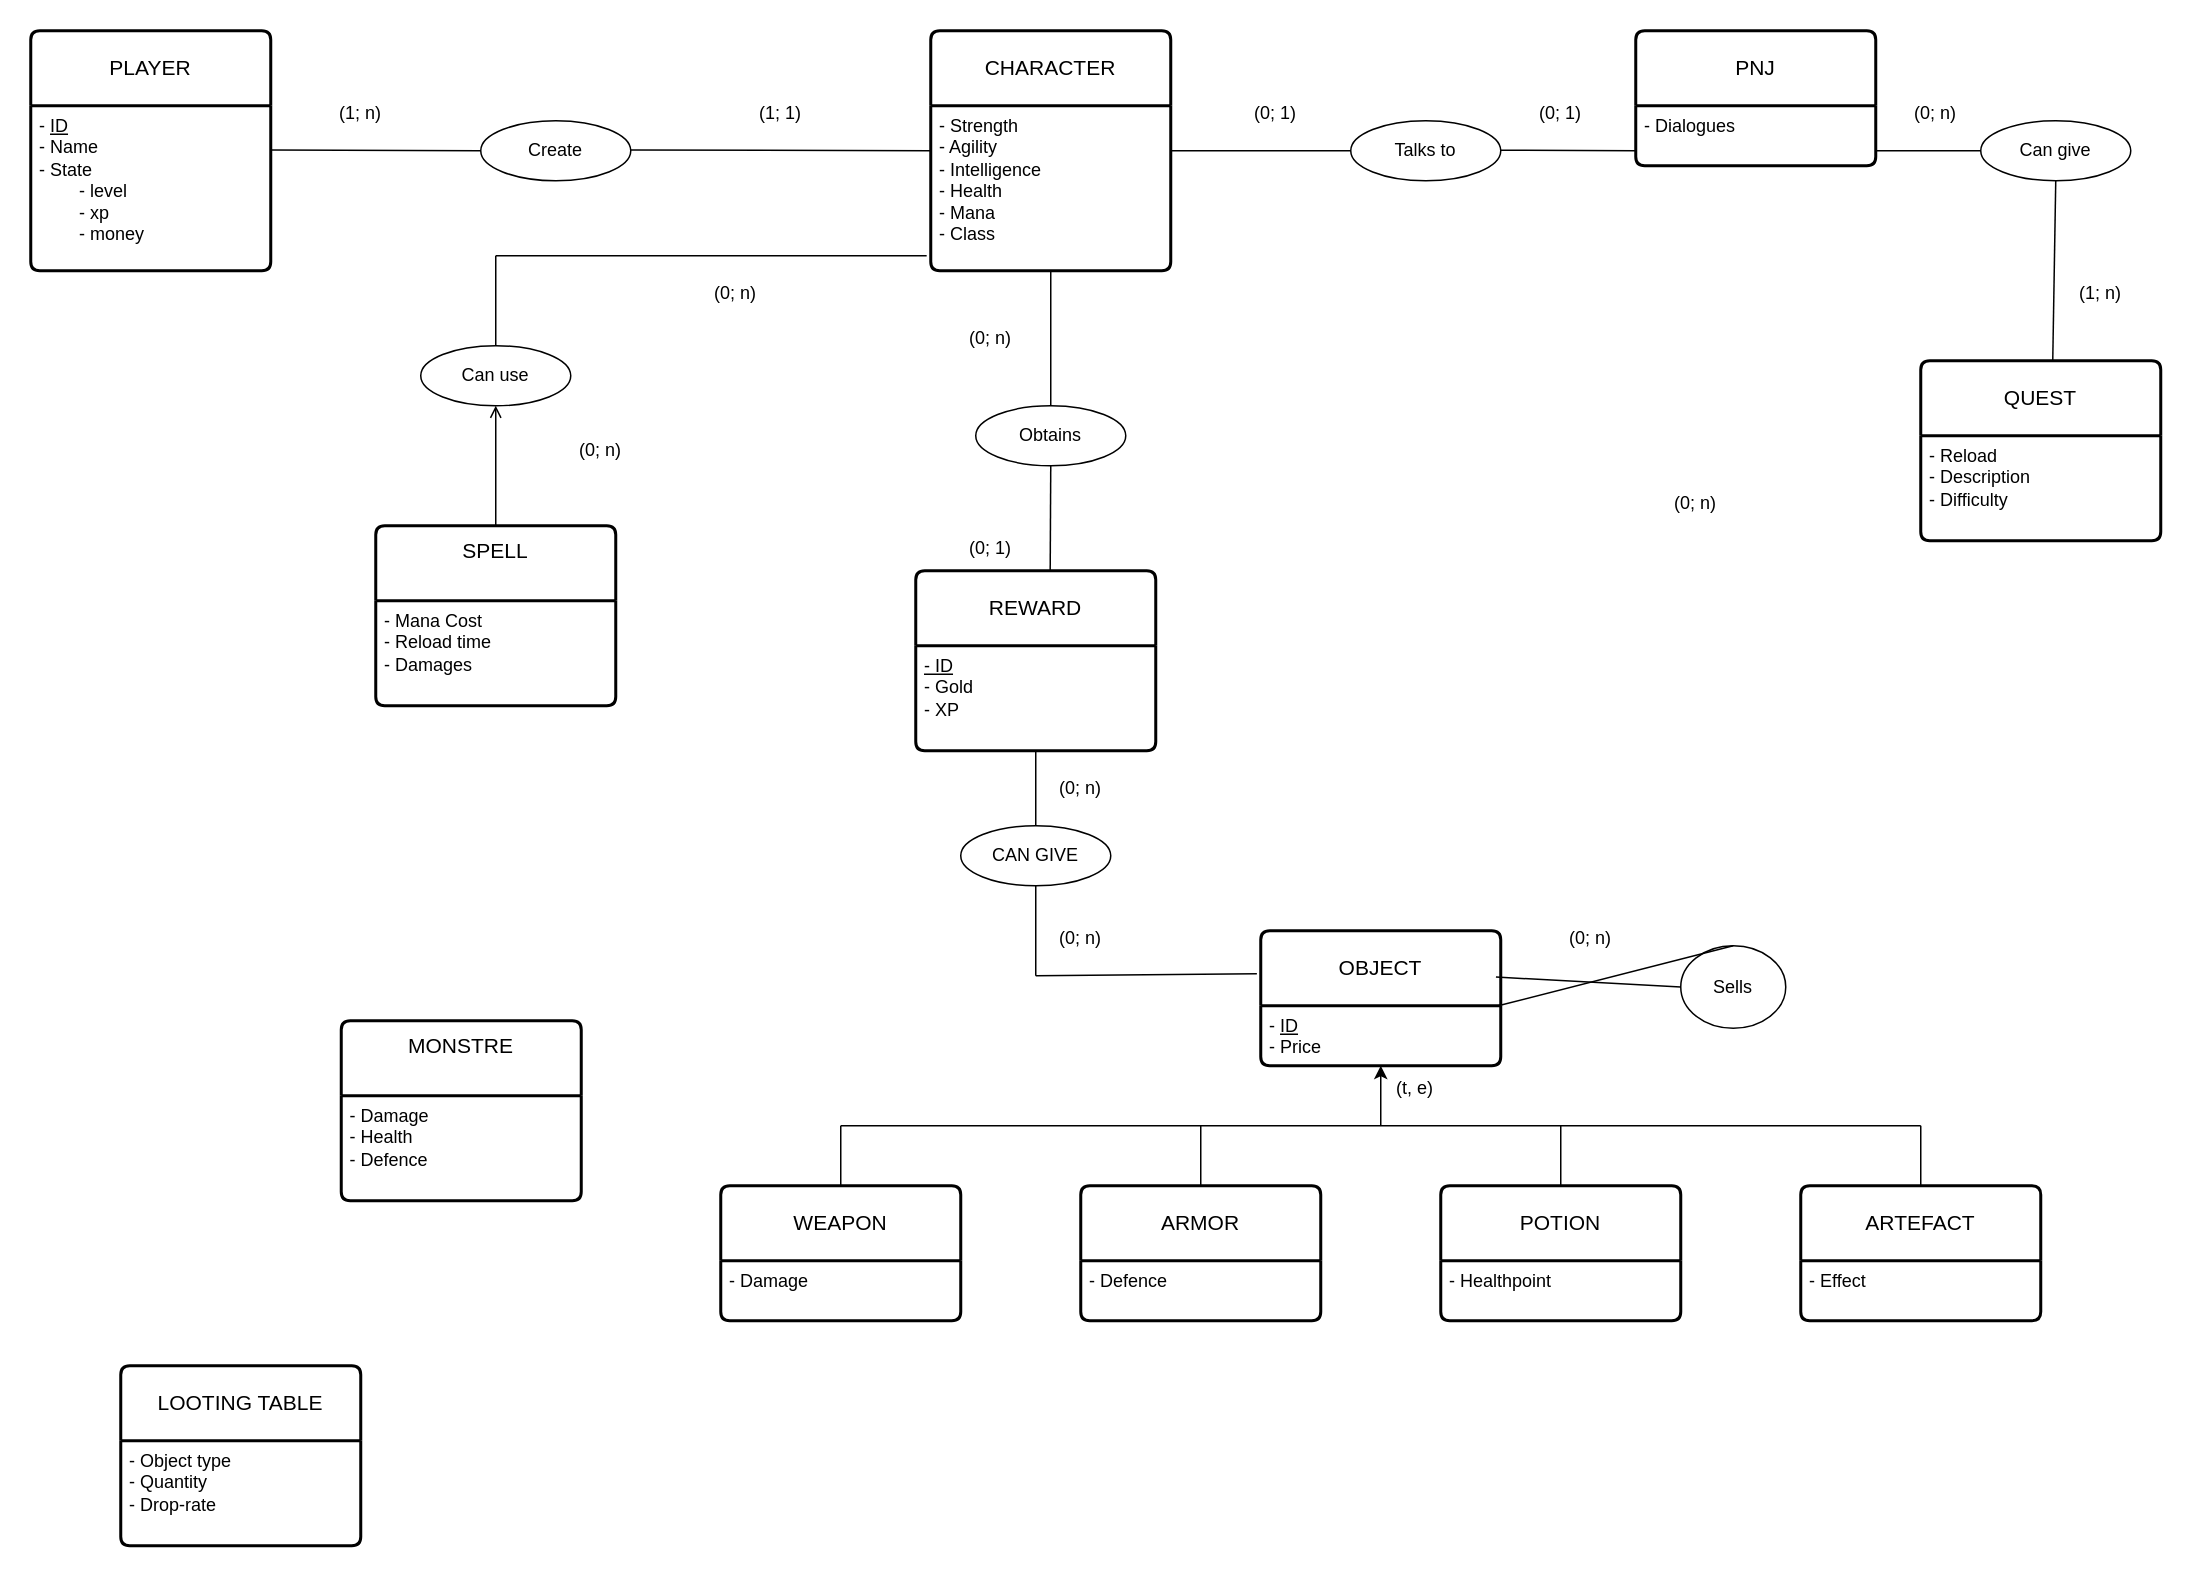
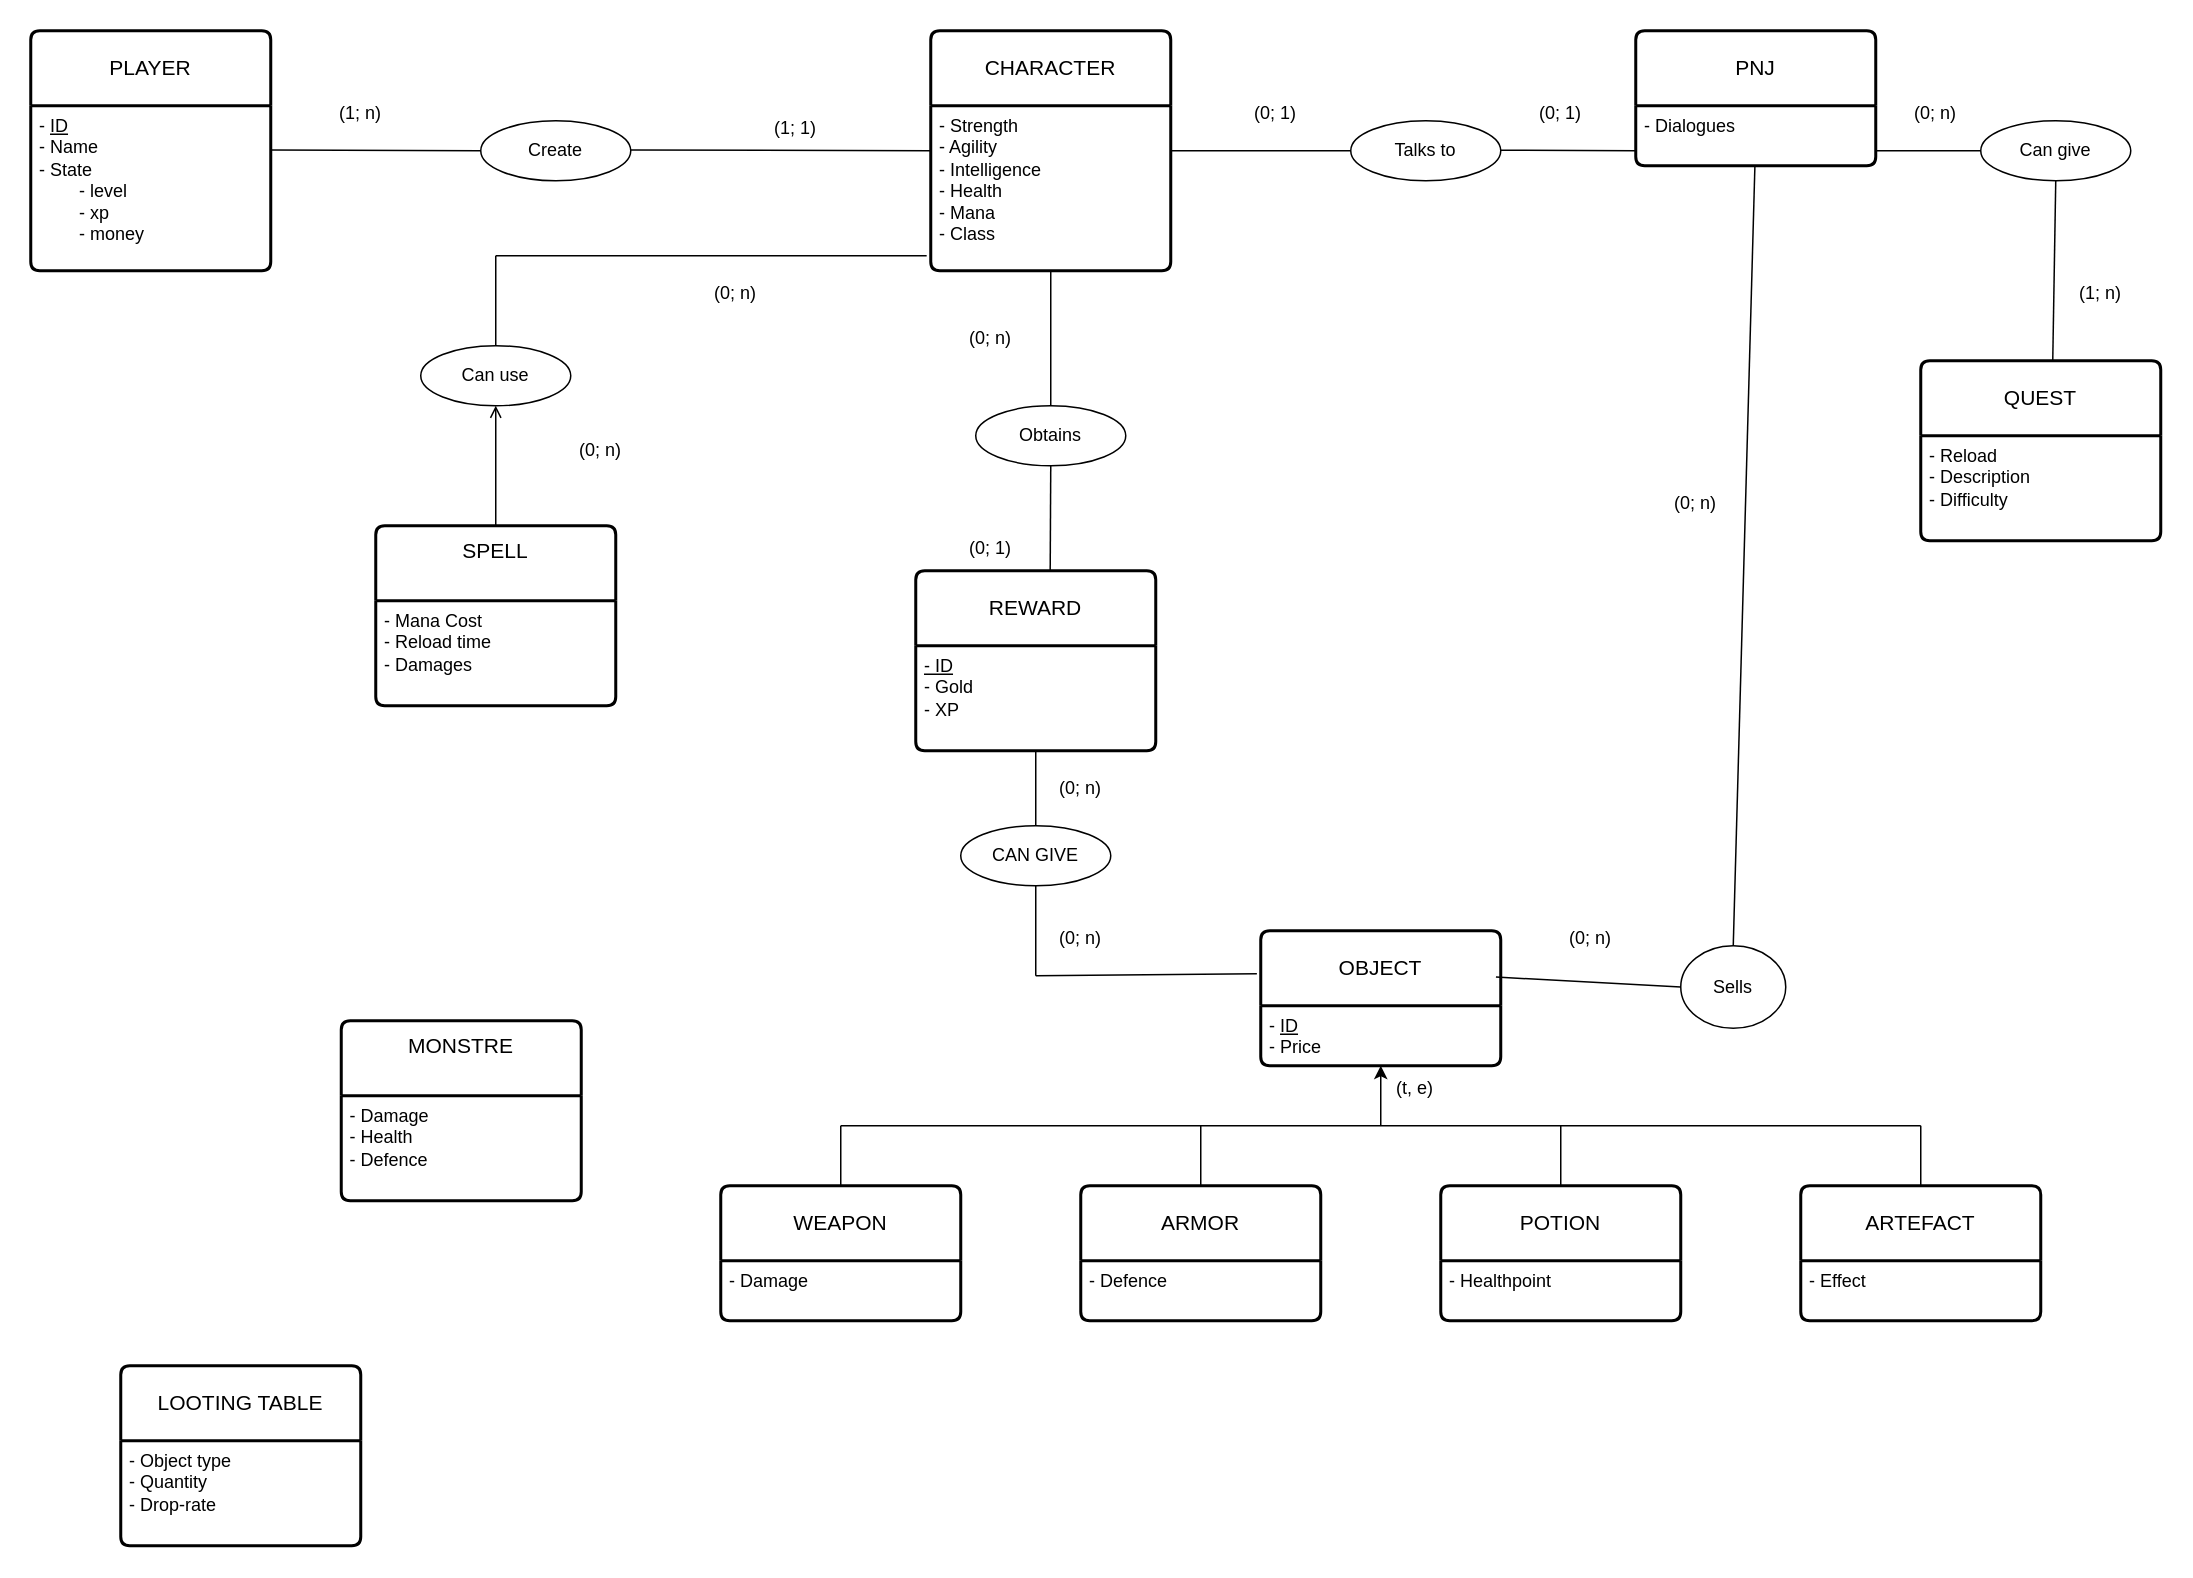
(781, 113) -> (796, 128)
(1665, 963) -> (1744, 557)
